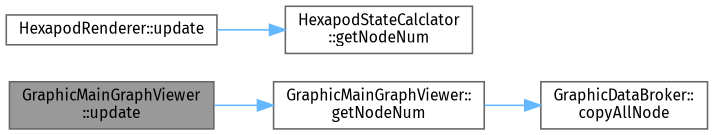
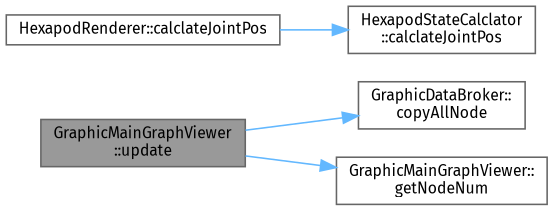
(112, 30) -> (143, 30)
(379, 30) -> (442, 30)
(505, 105) -> (294, 124)
